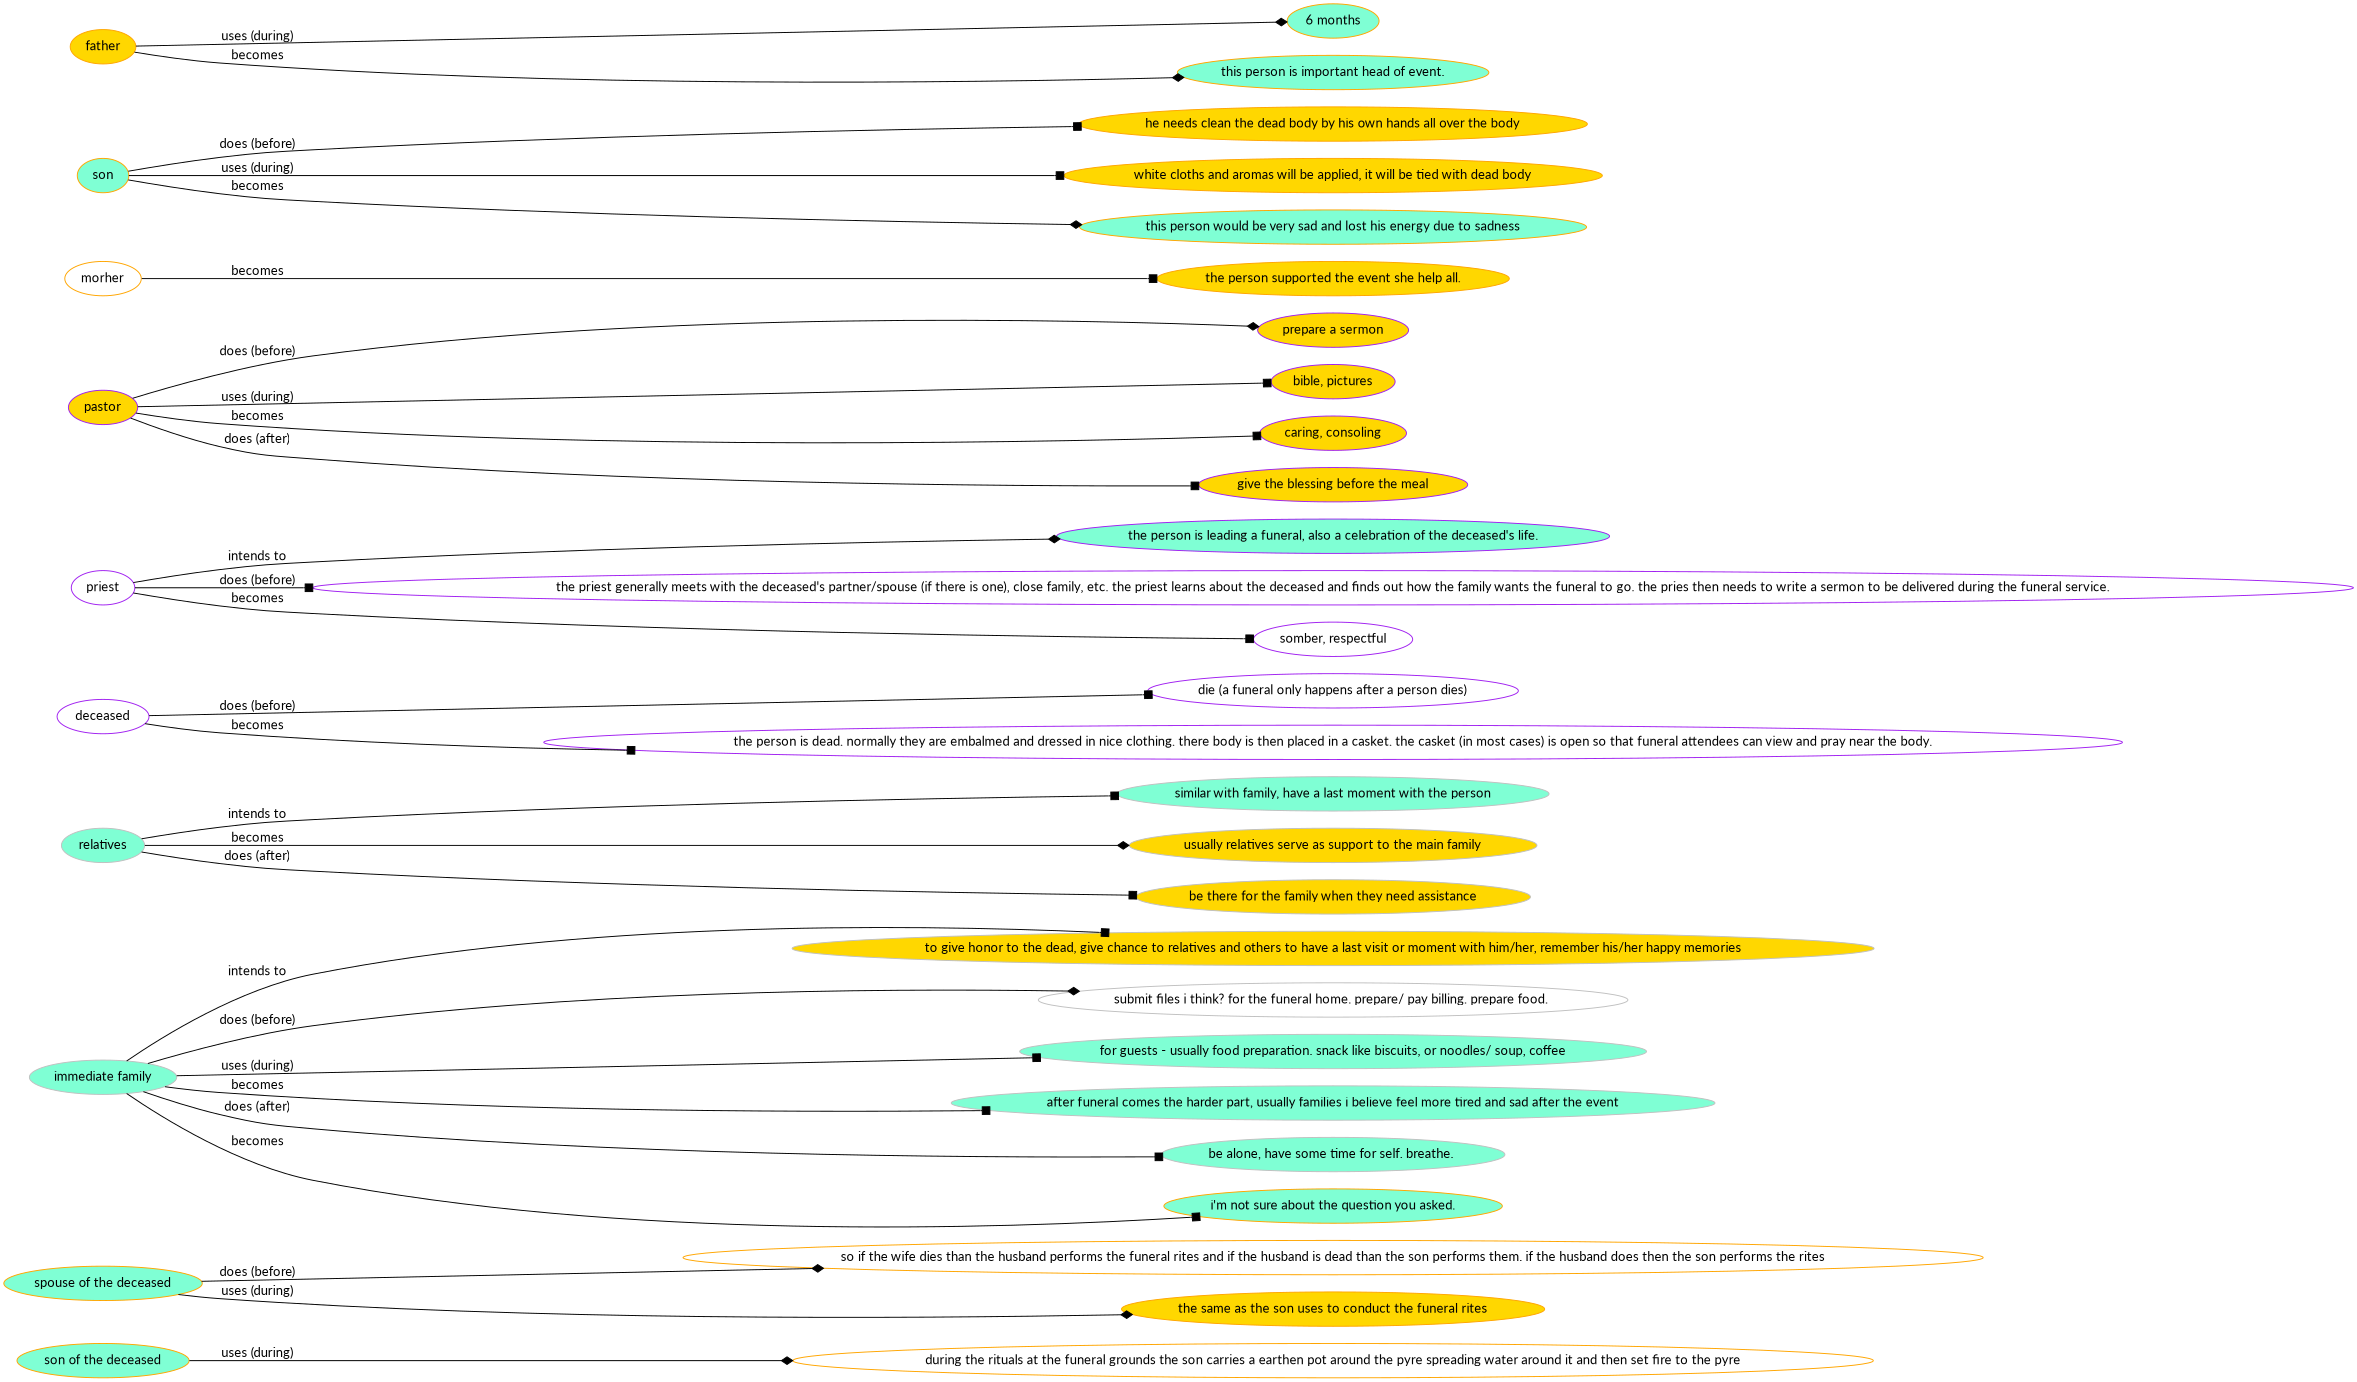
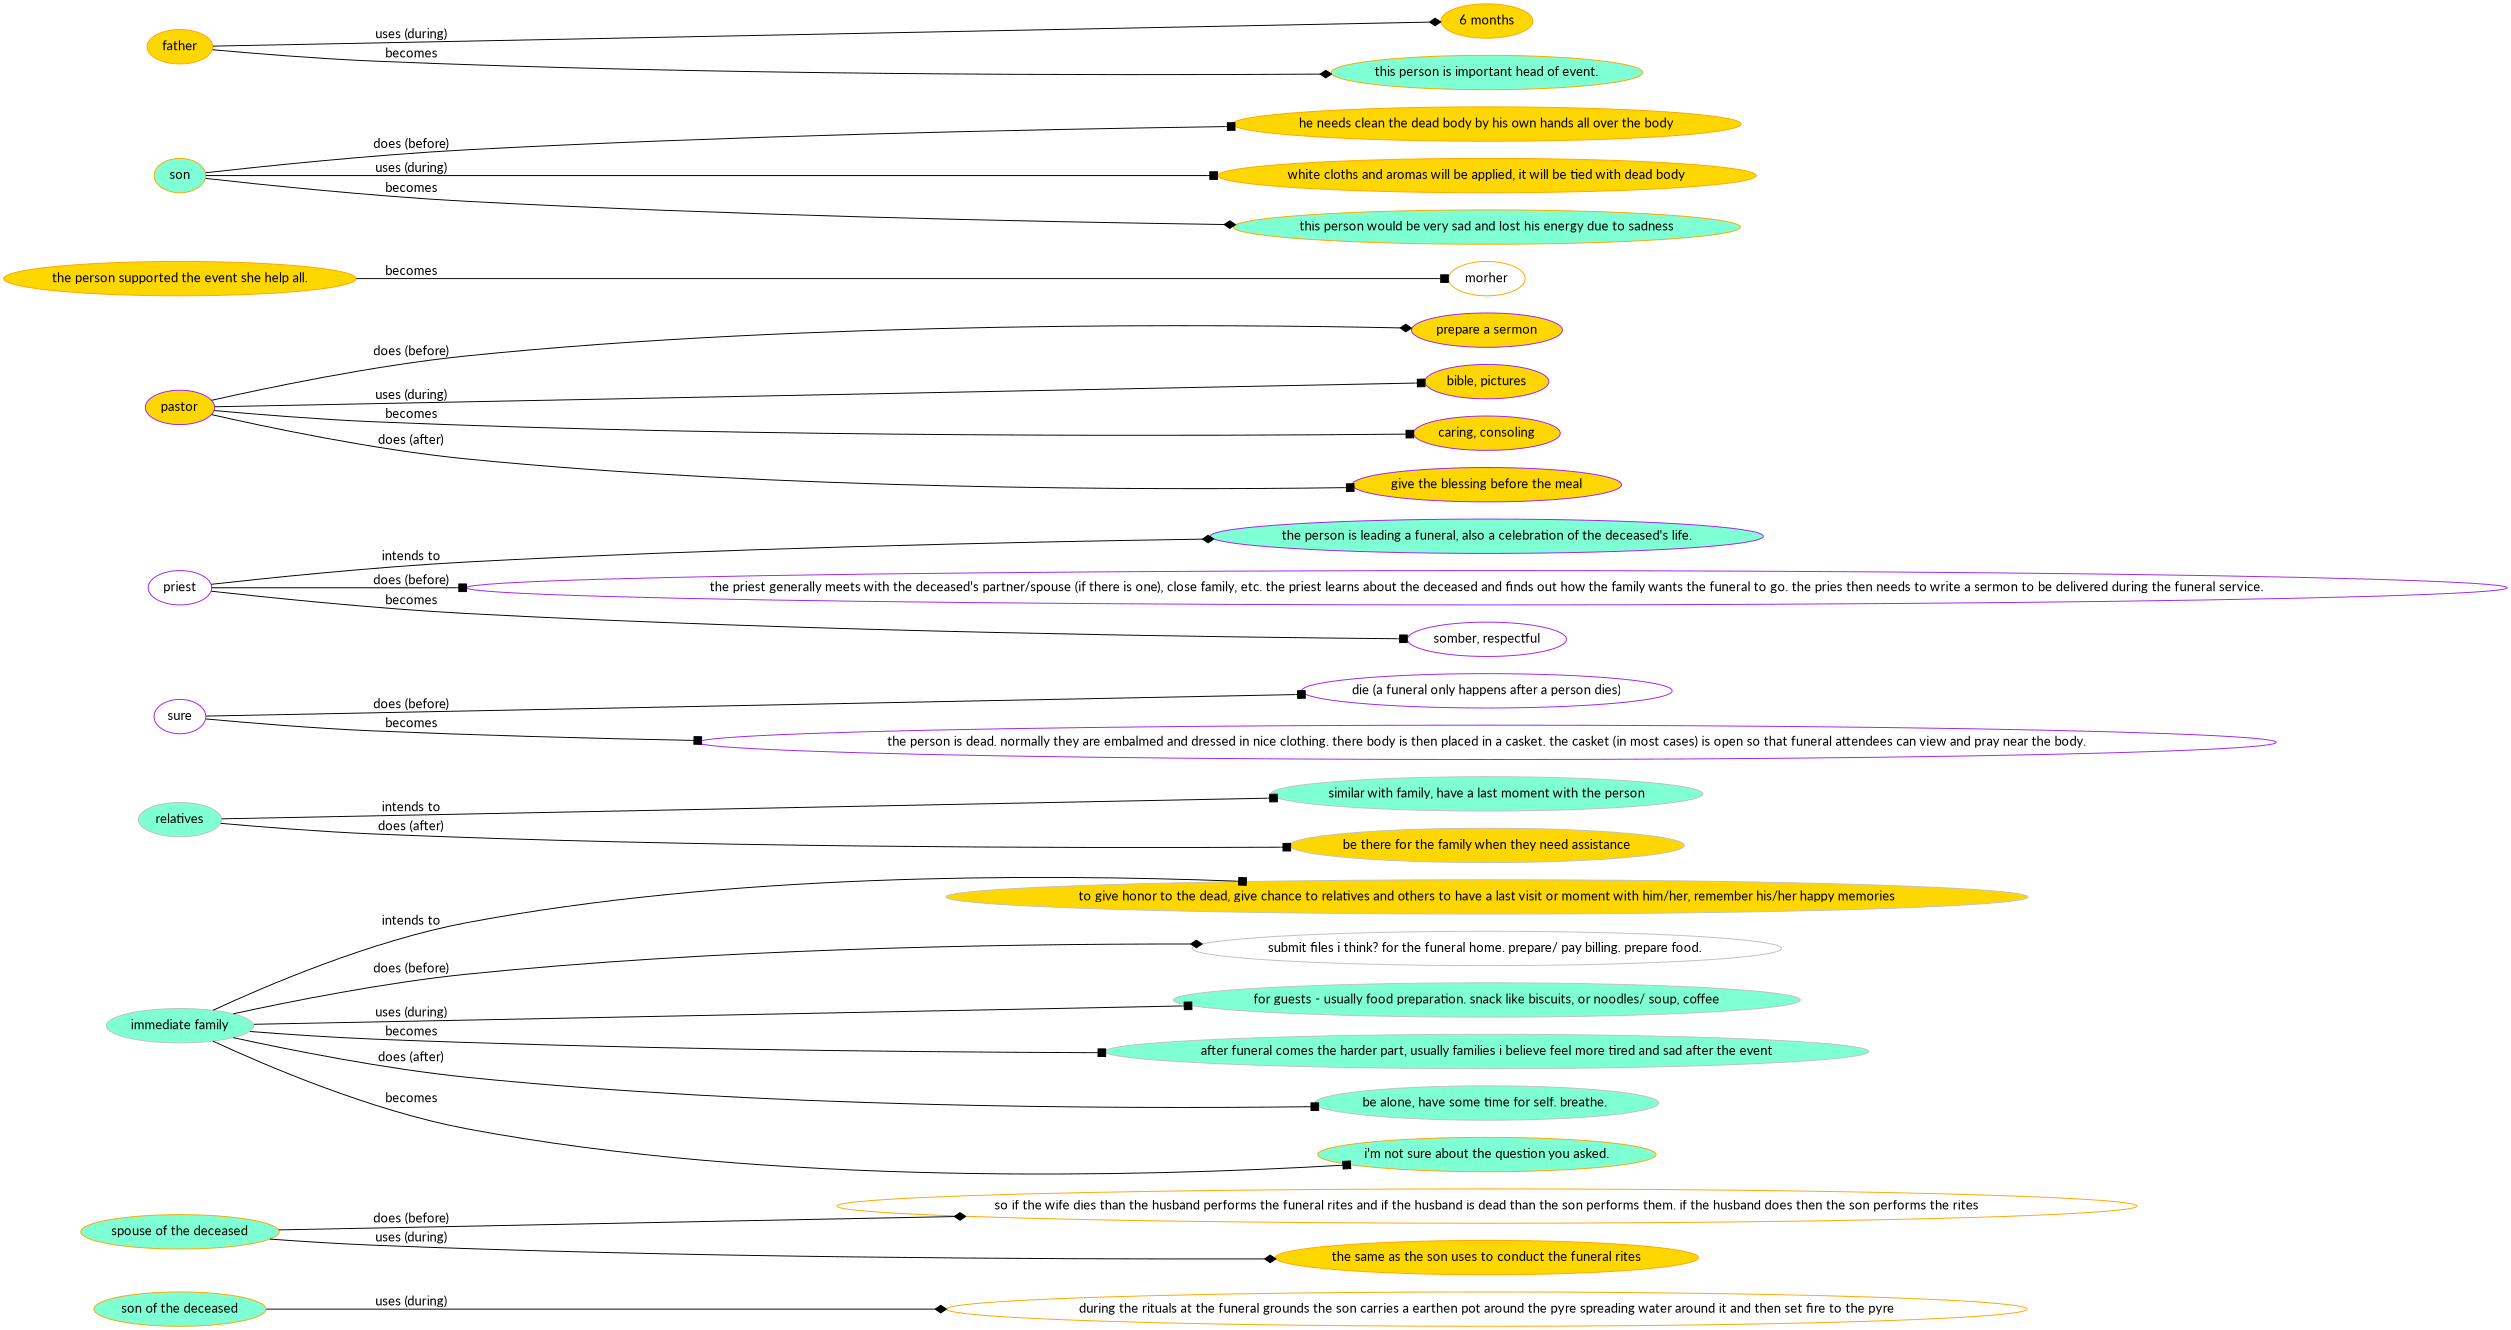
(1333, 21) -> (1487, 21)
(644, 279) -> (897, 279)
(103, 717) -> (180, 717)
(1333, 845) -> none
